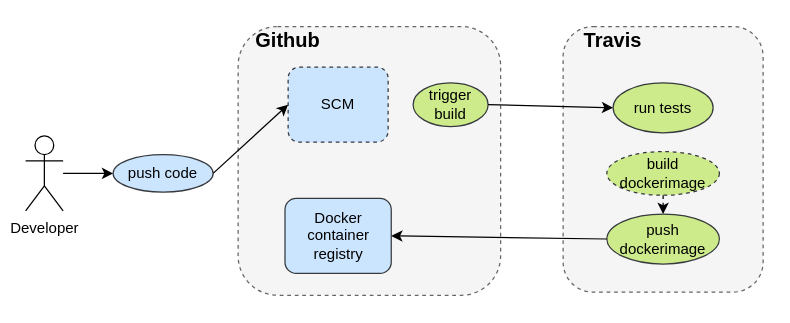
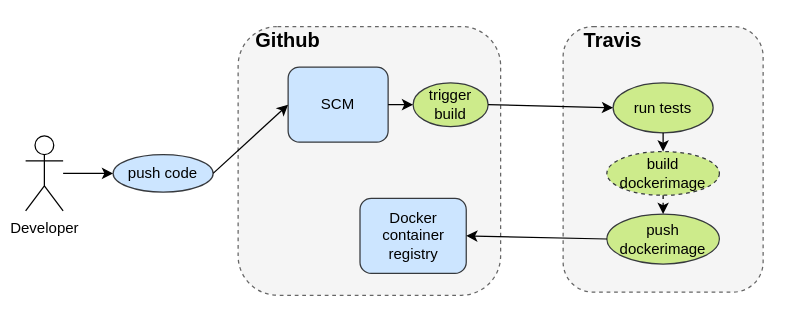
(338, 104) -> (338, 104)
none -> (396, 104)
none -> (663, 138)
(338, 236) -> (413, 236)
